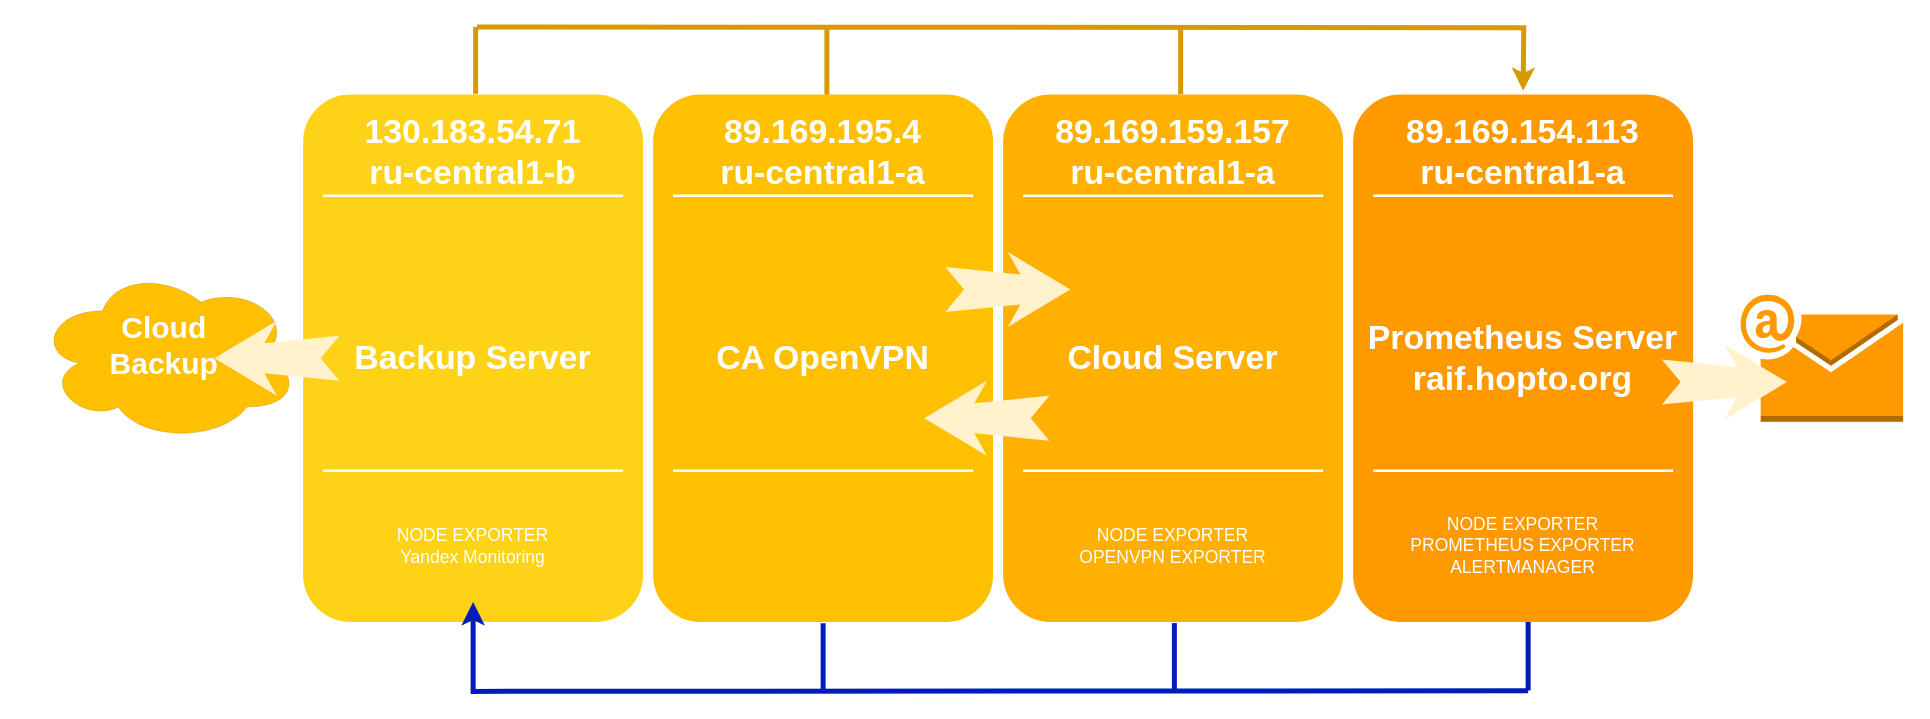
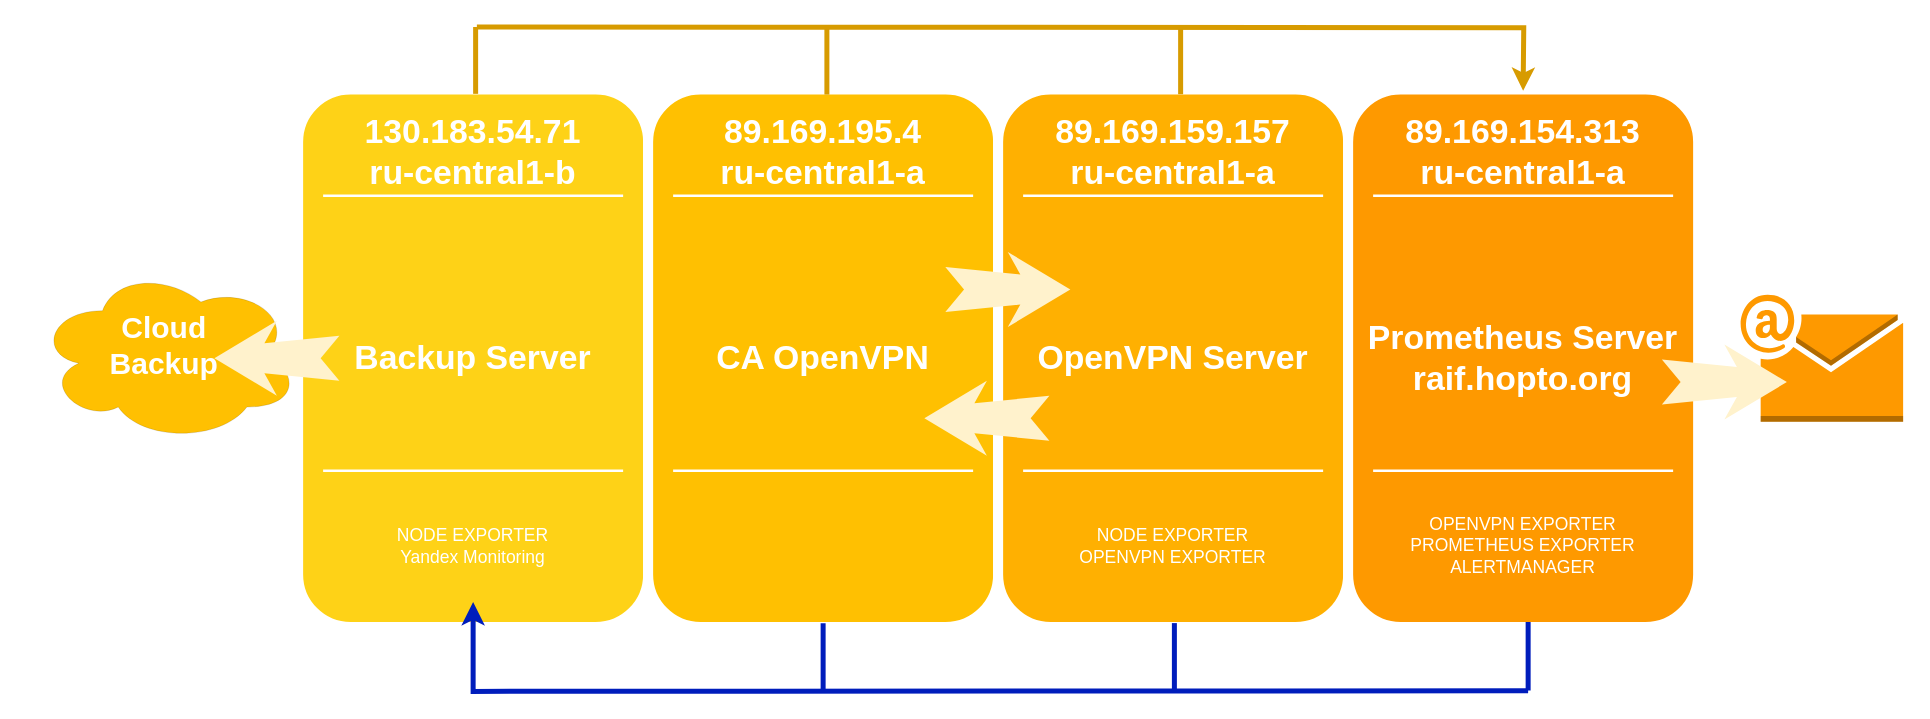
(1523, 152) -> (1523, 152)
(1173, 358) -> (1173, 358)
(1523, 546) -> (1523, 546)
